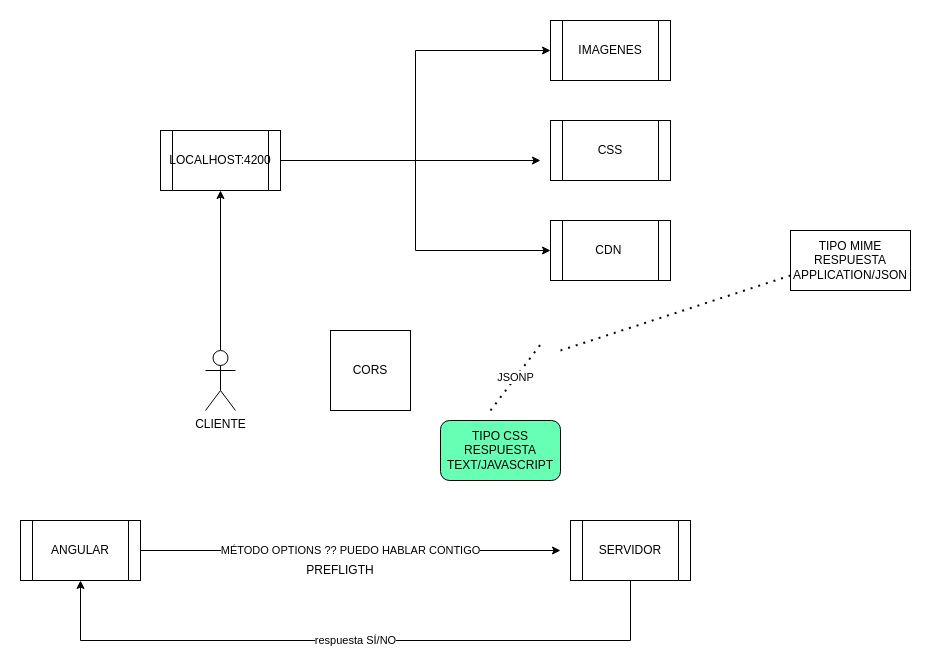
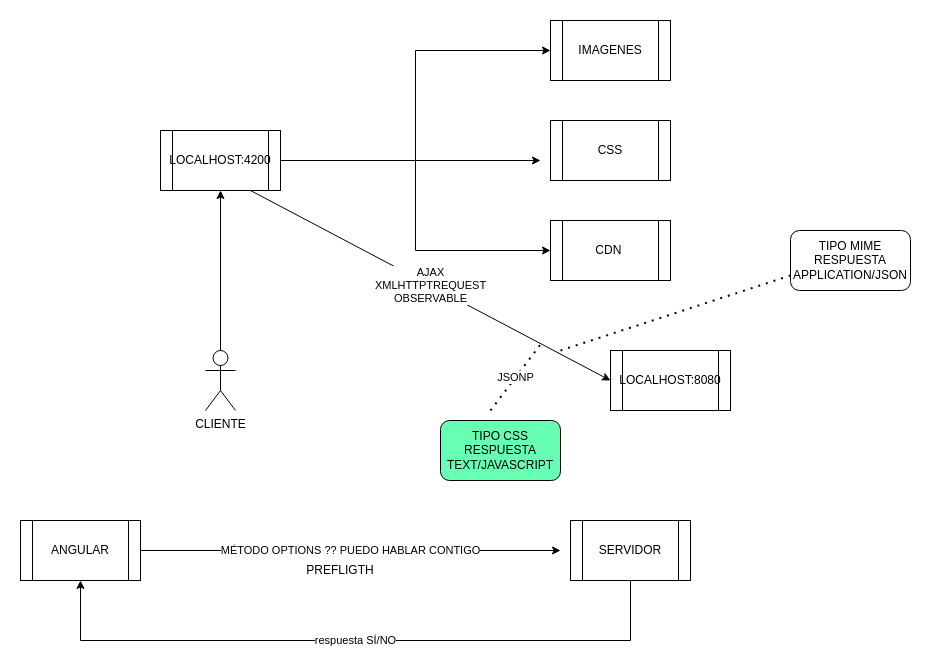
(851, 261) -> (851, 261)
none -> (510, 327)
(371, 371) -> none
none -> (671, 381)
